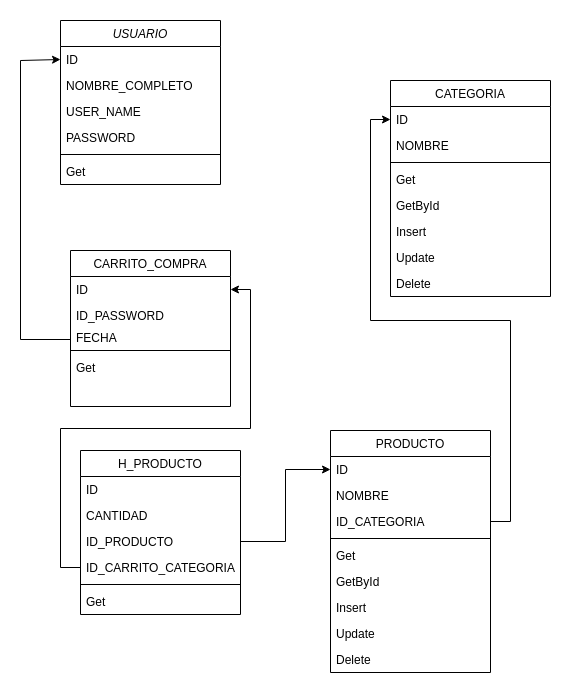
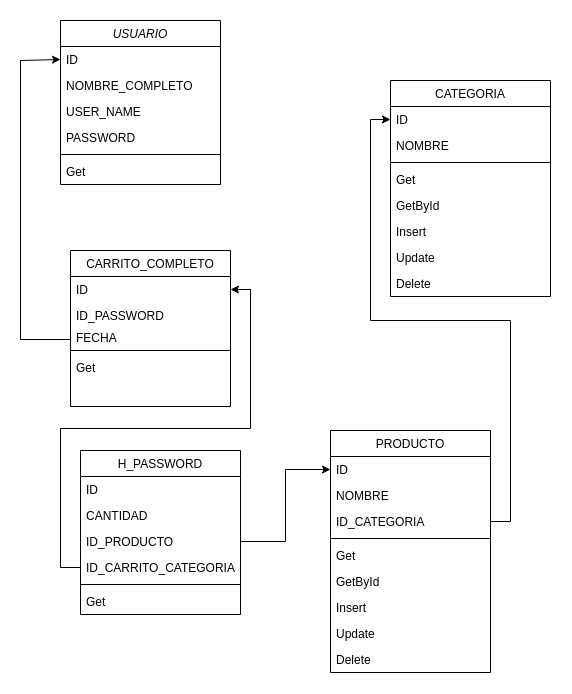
(150, 264) -> (150, 264)
(160, 464) -> (160, 464)
